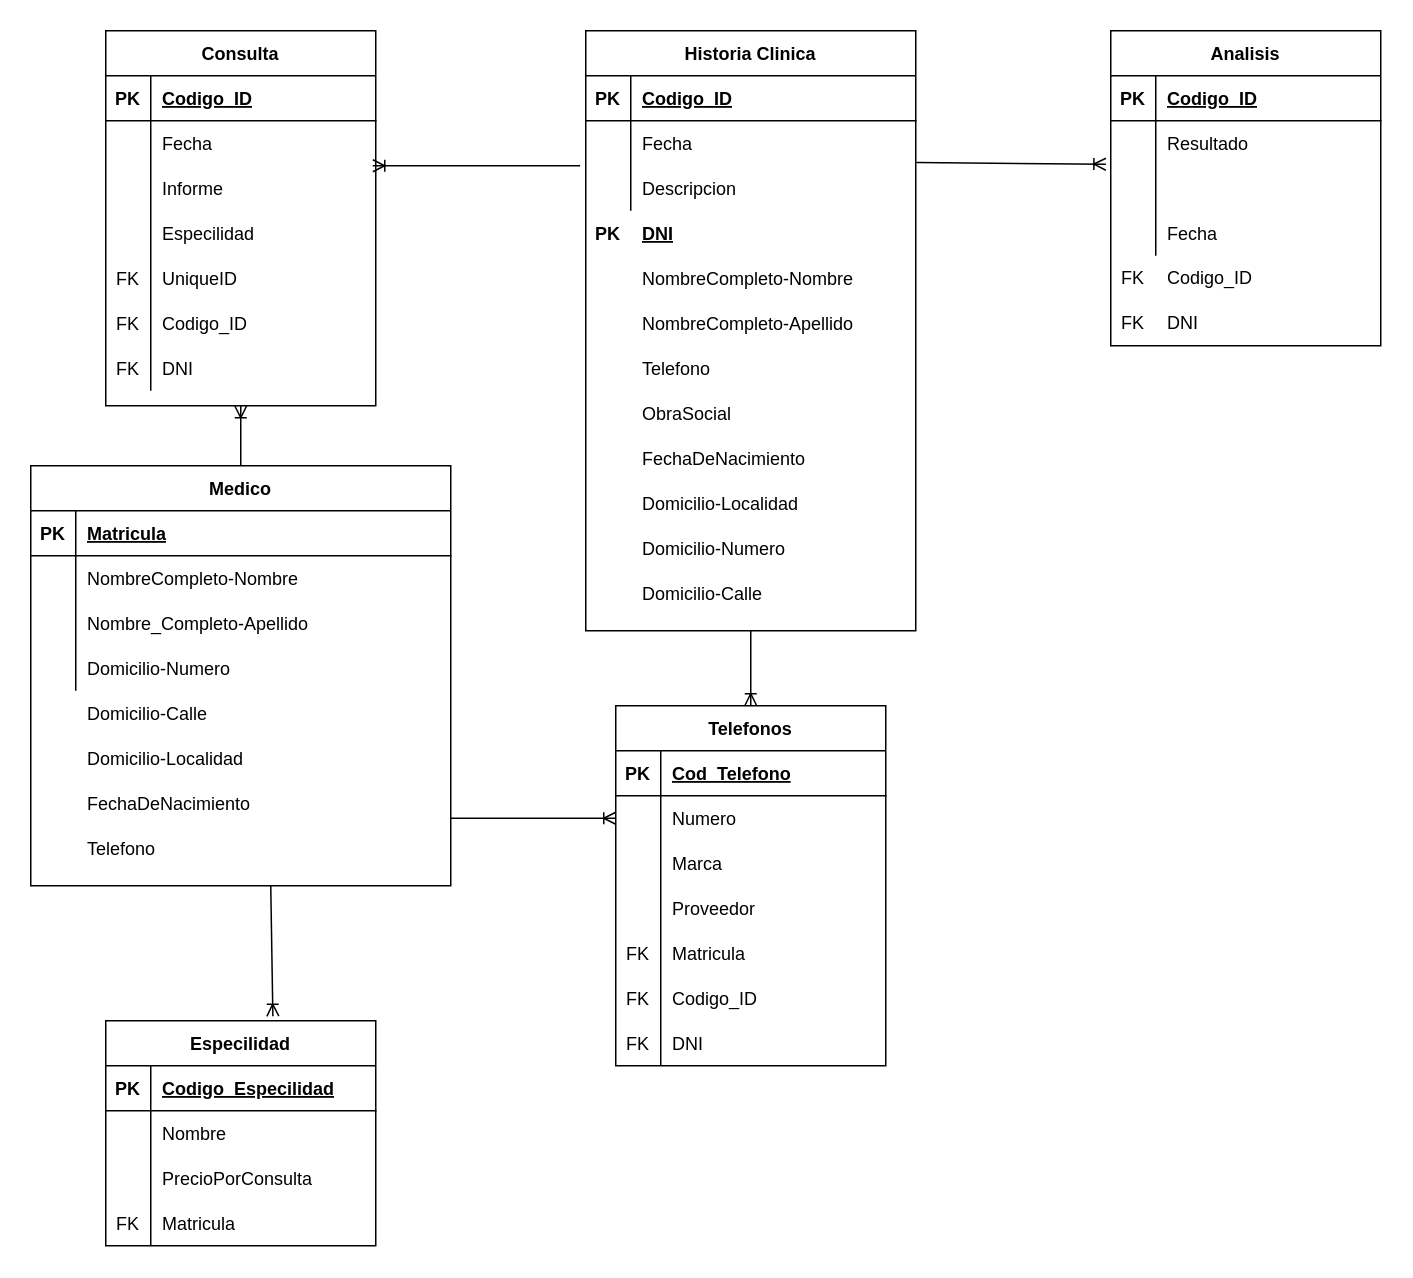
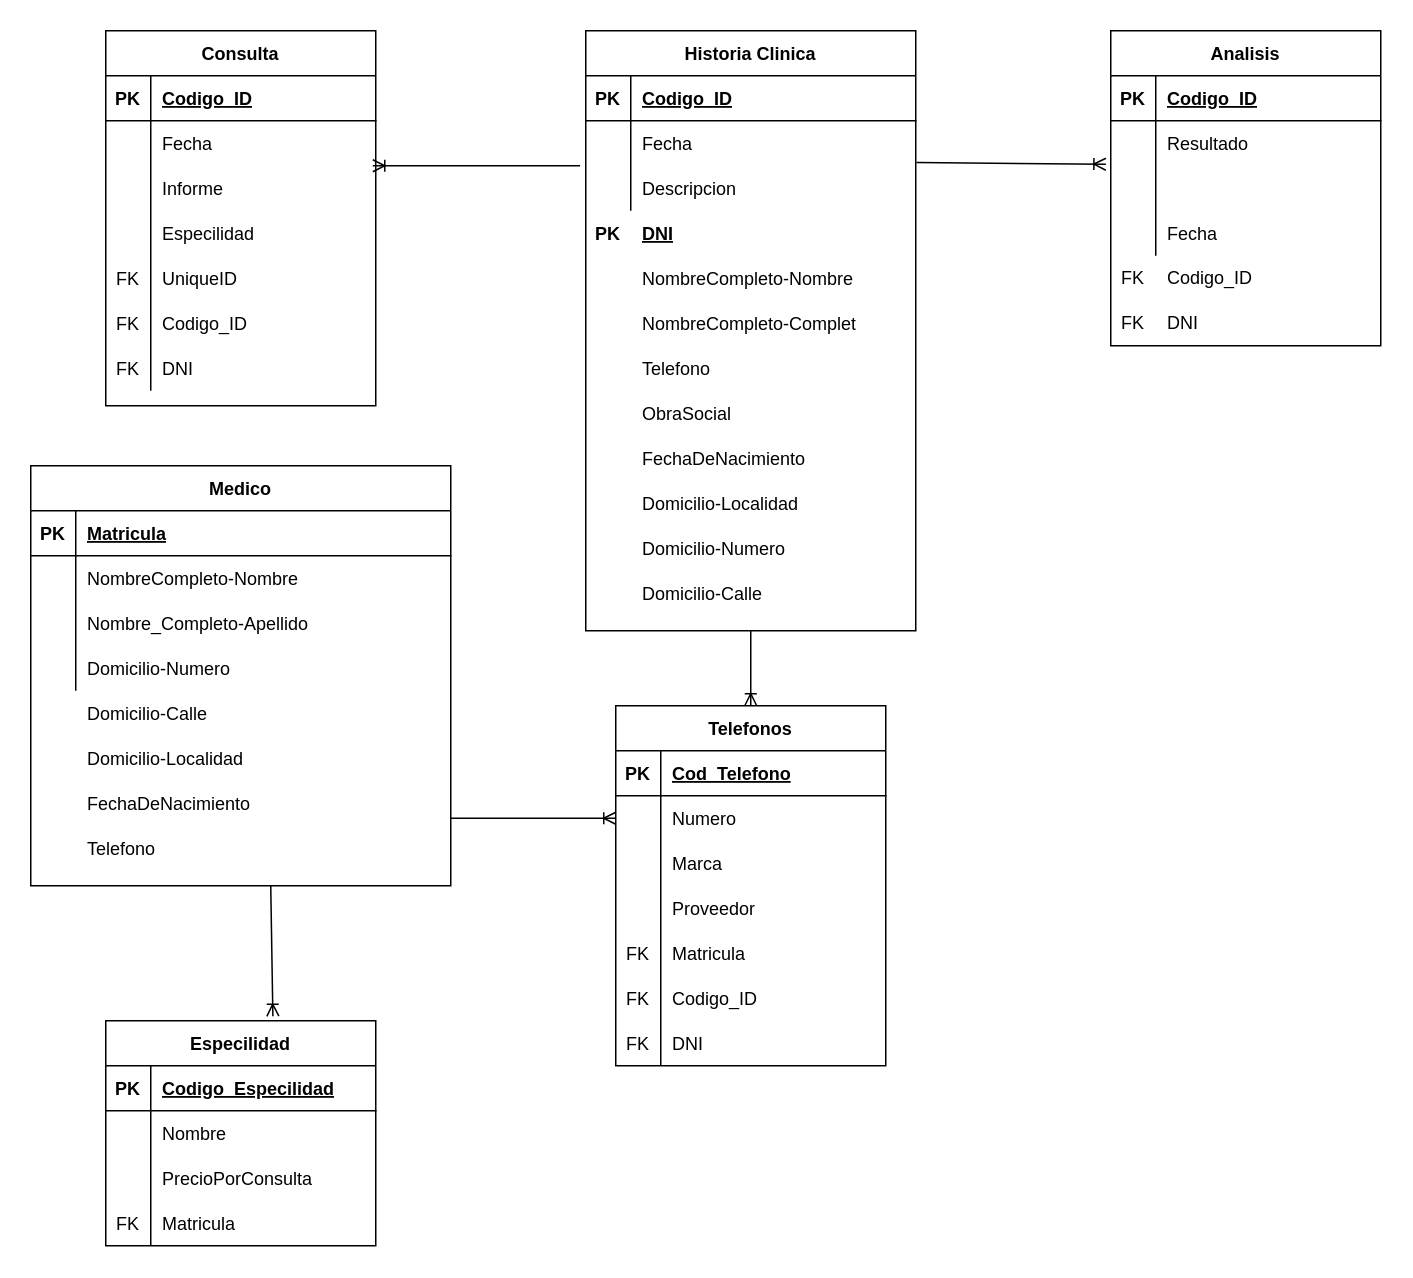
(749, 324) -> (753, 324)
(241, 437) -> none
